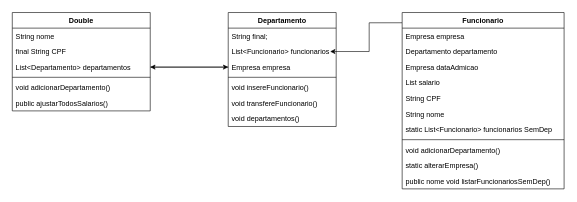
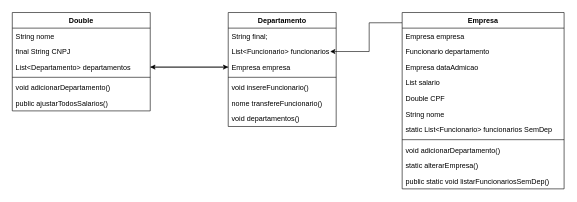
(483, 20) -> (483, 20)
(43, 52) -> (45, 52)
(455, 52) -> (451, 52)
(424, 98) -> (424, 98)
(282, 103) -> (283, 103)
(483, 181) -> (486, 181)
